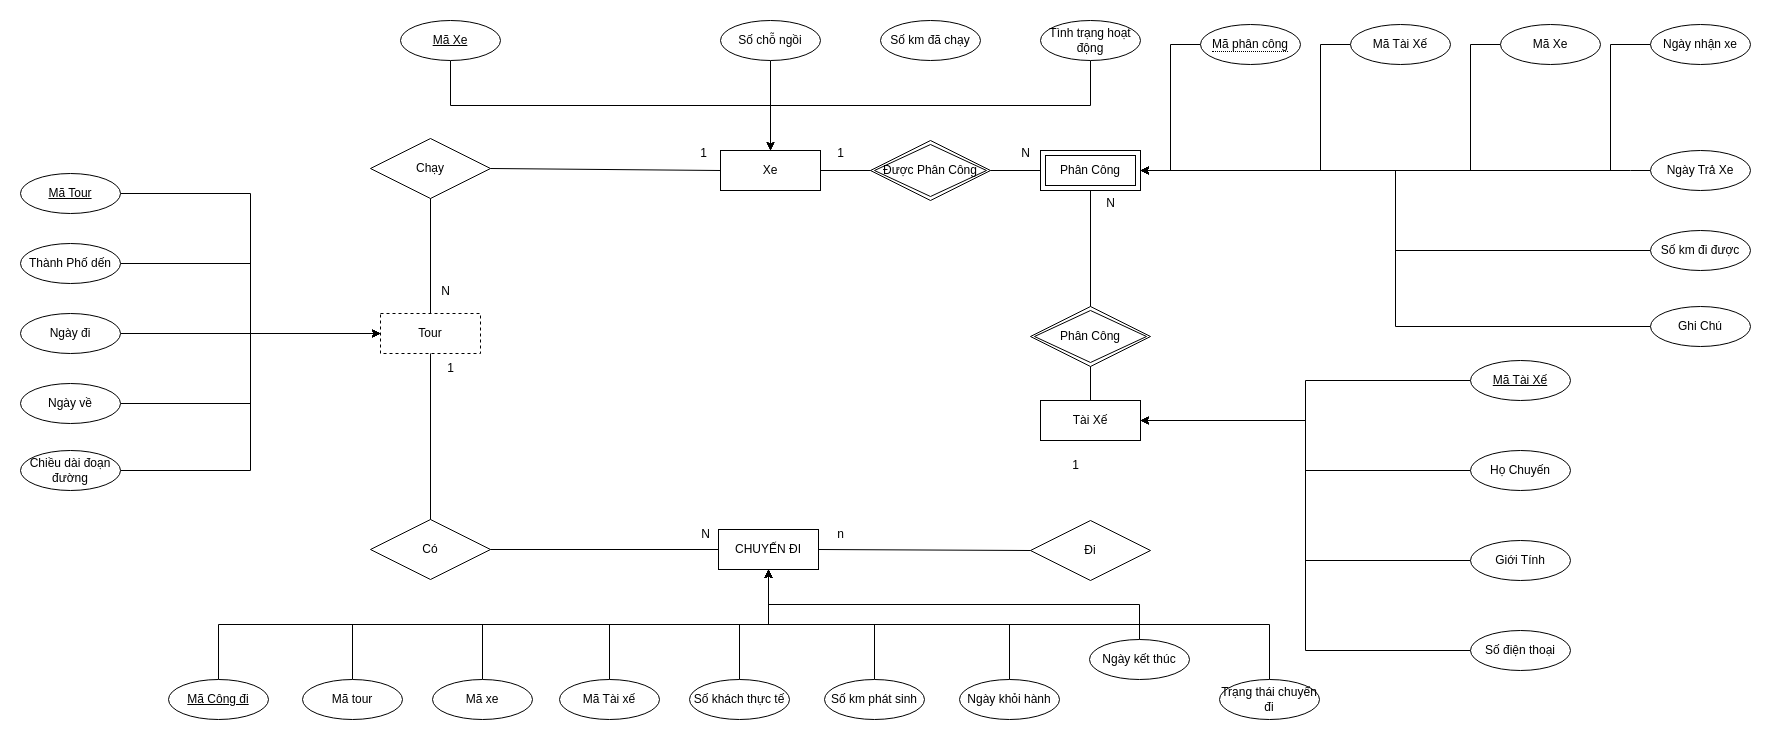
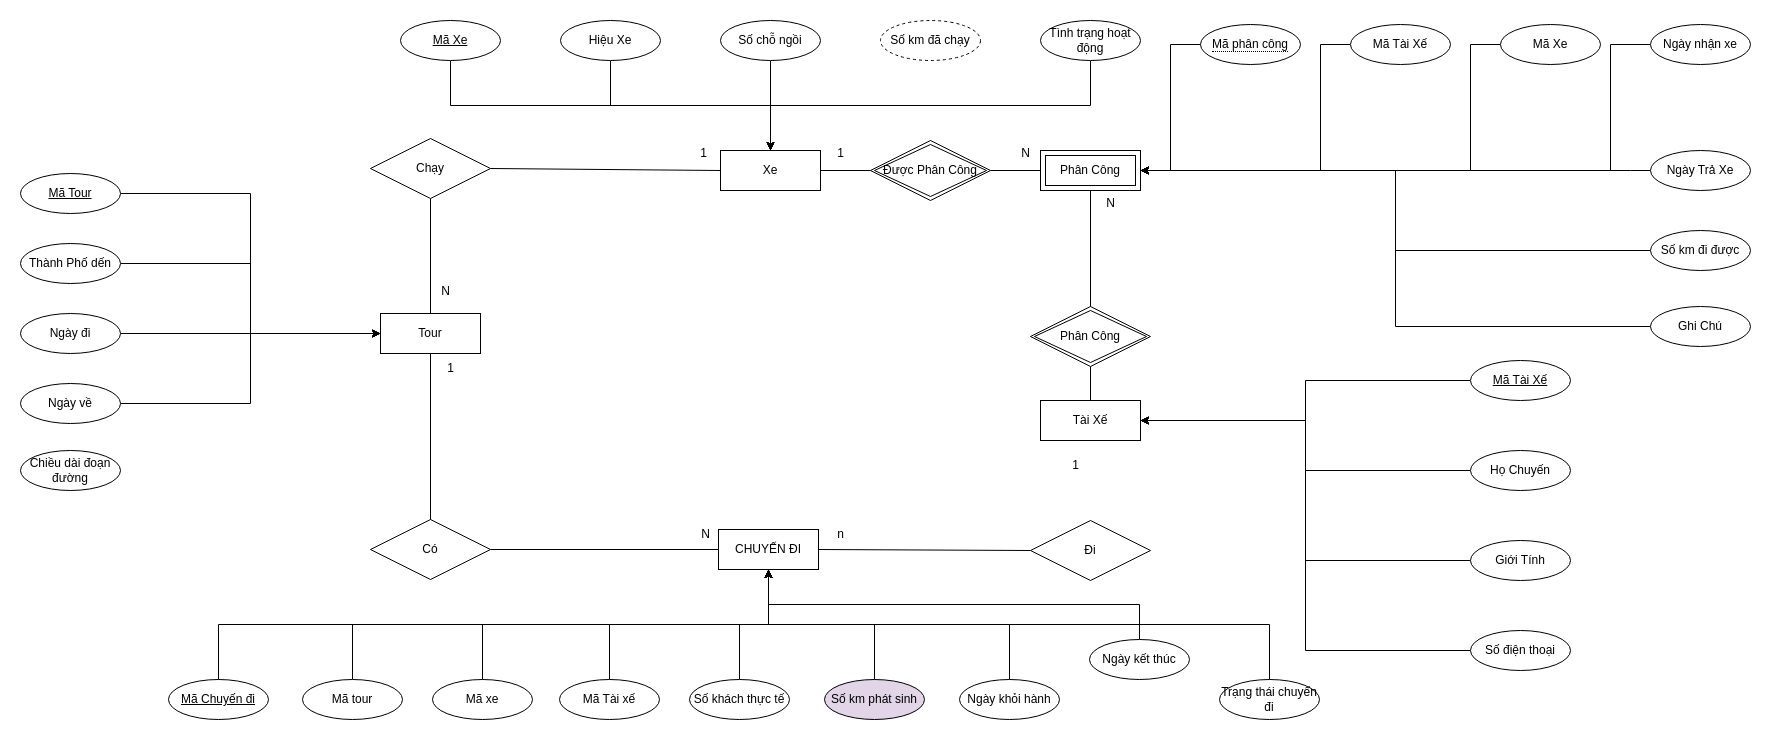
none -> (611, 41)
(931, 41) -> (931, 41)
none -> (611, 82)
(431, 334) -> (431, 334)
(218, 471) -> none
(219, 700) -> (219, 700)
(875, 700) -> (875, 700)
